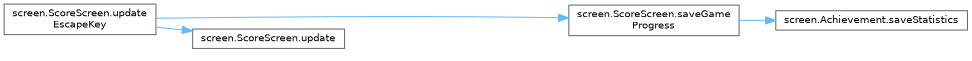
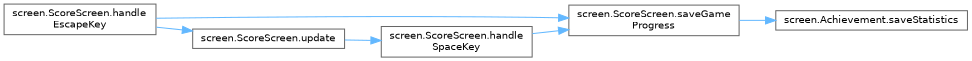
(80, 19) -> (80, 19)
none -> (457, 42)
